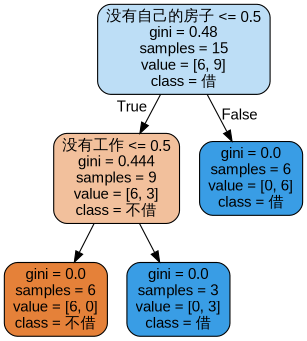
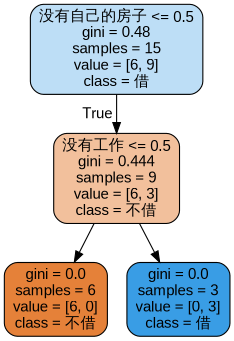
(251, 178) -> none
